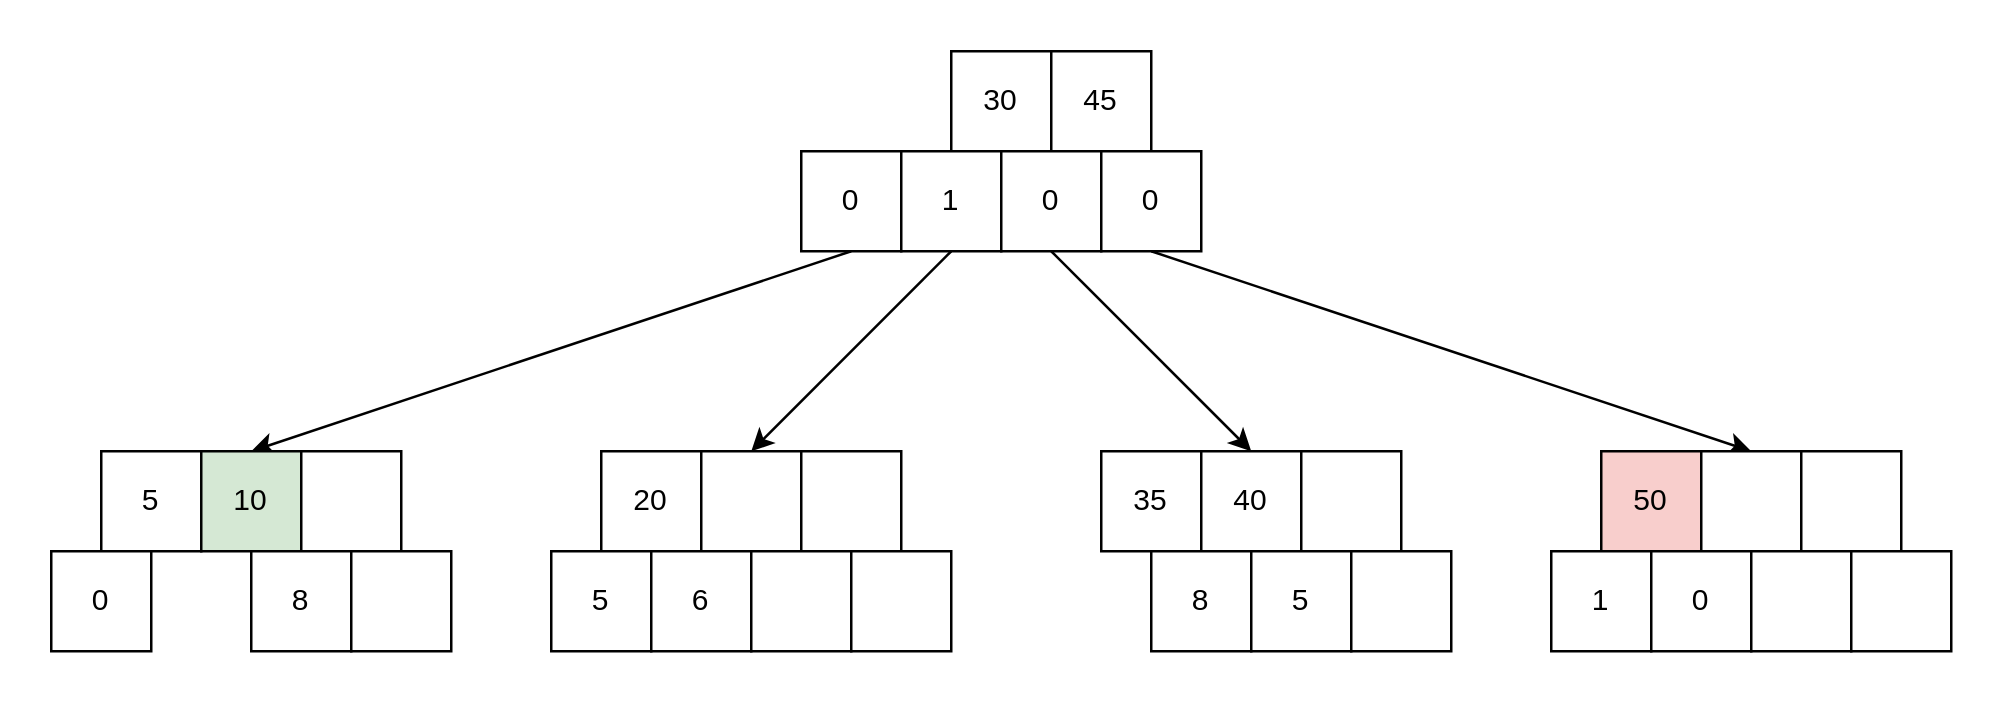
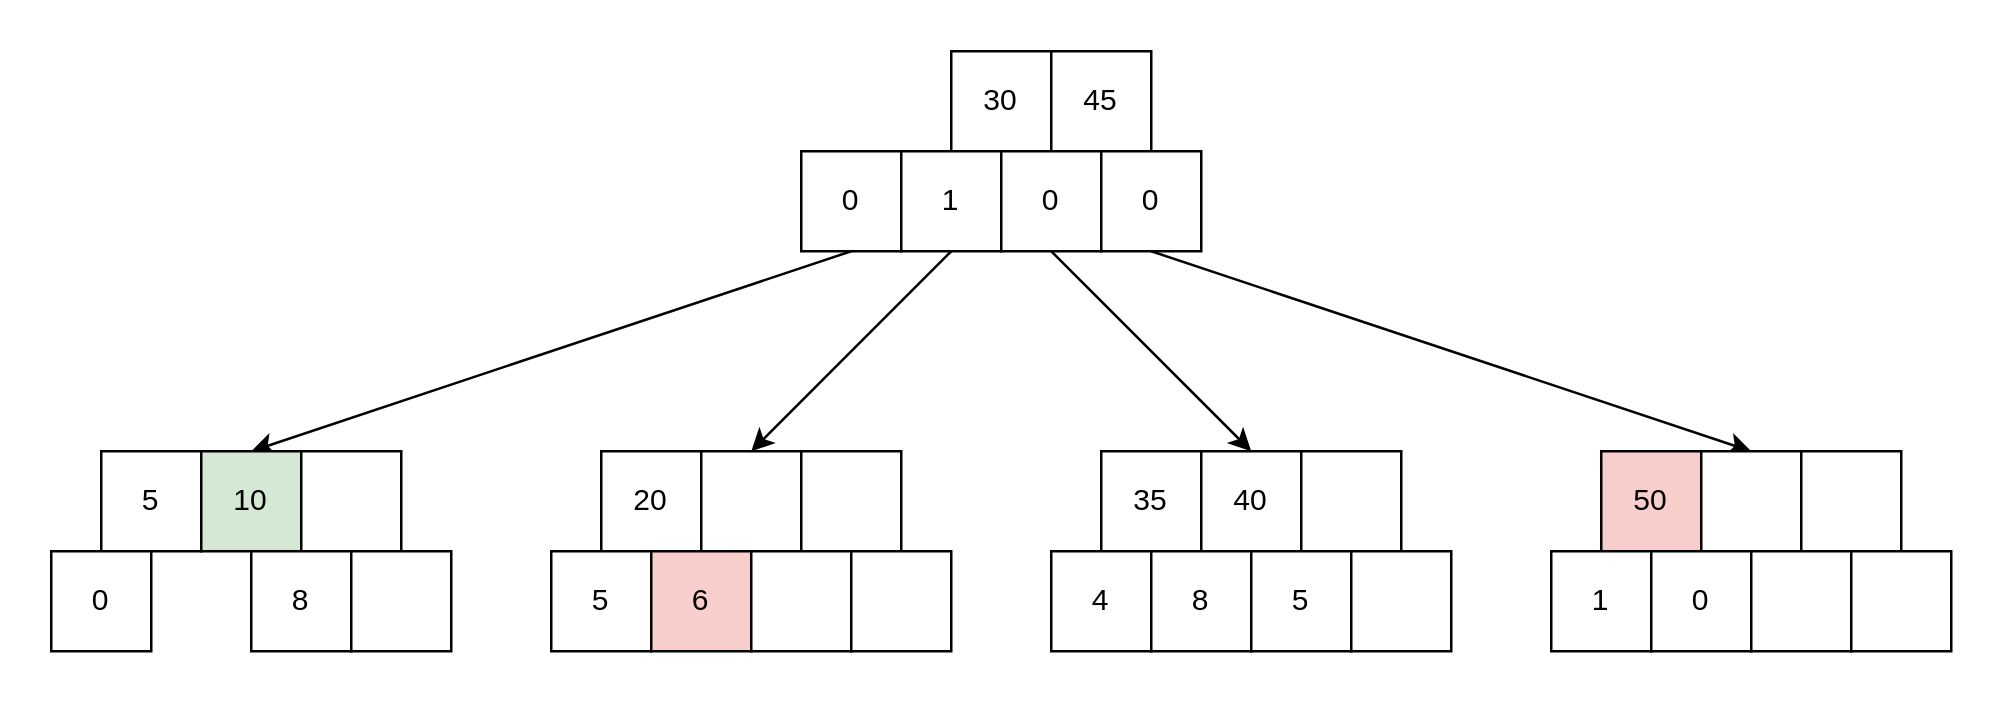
(701, 601) -> (701, 601)
none -> (1101, 601)
